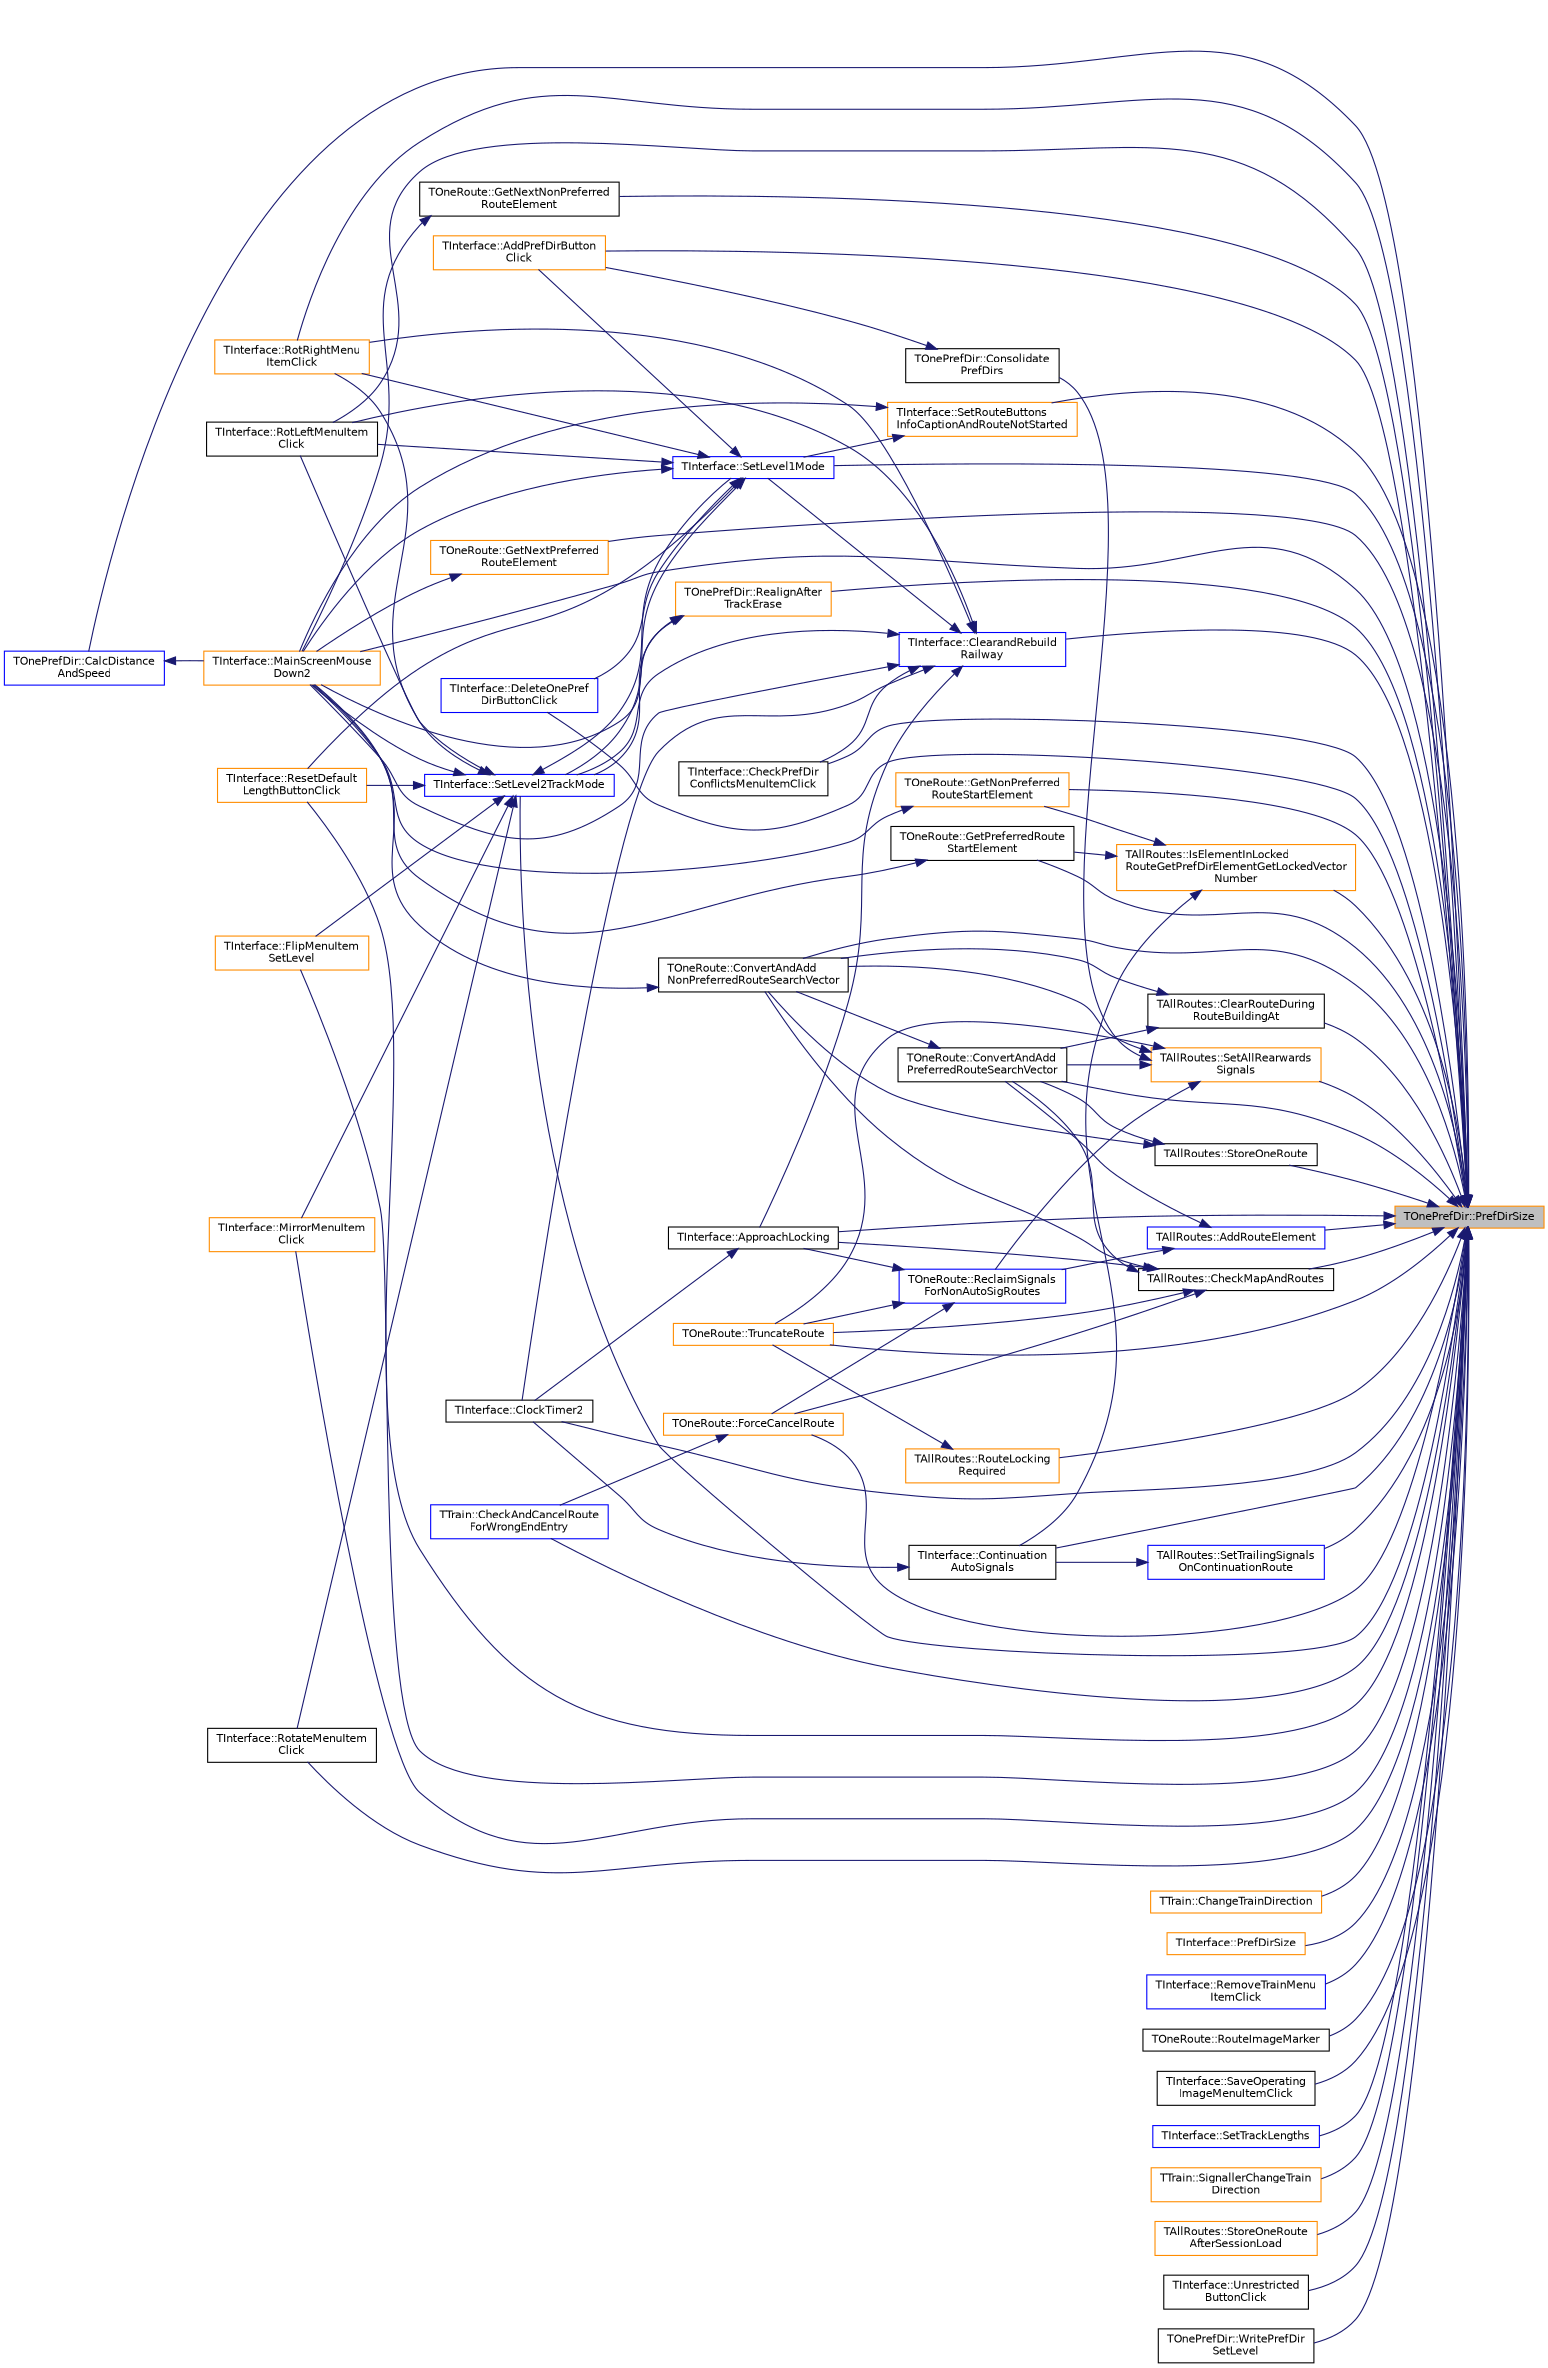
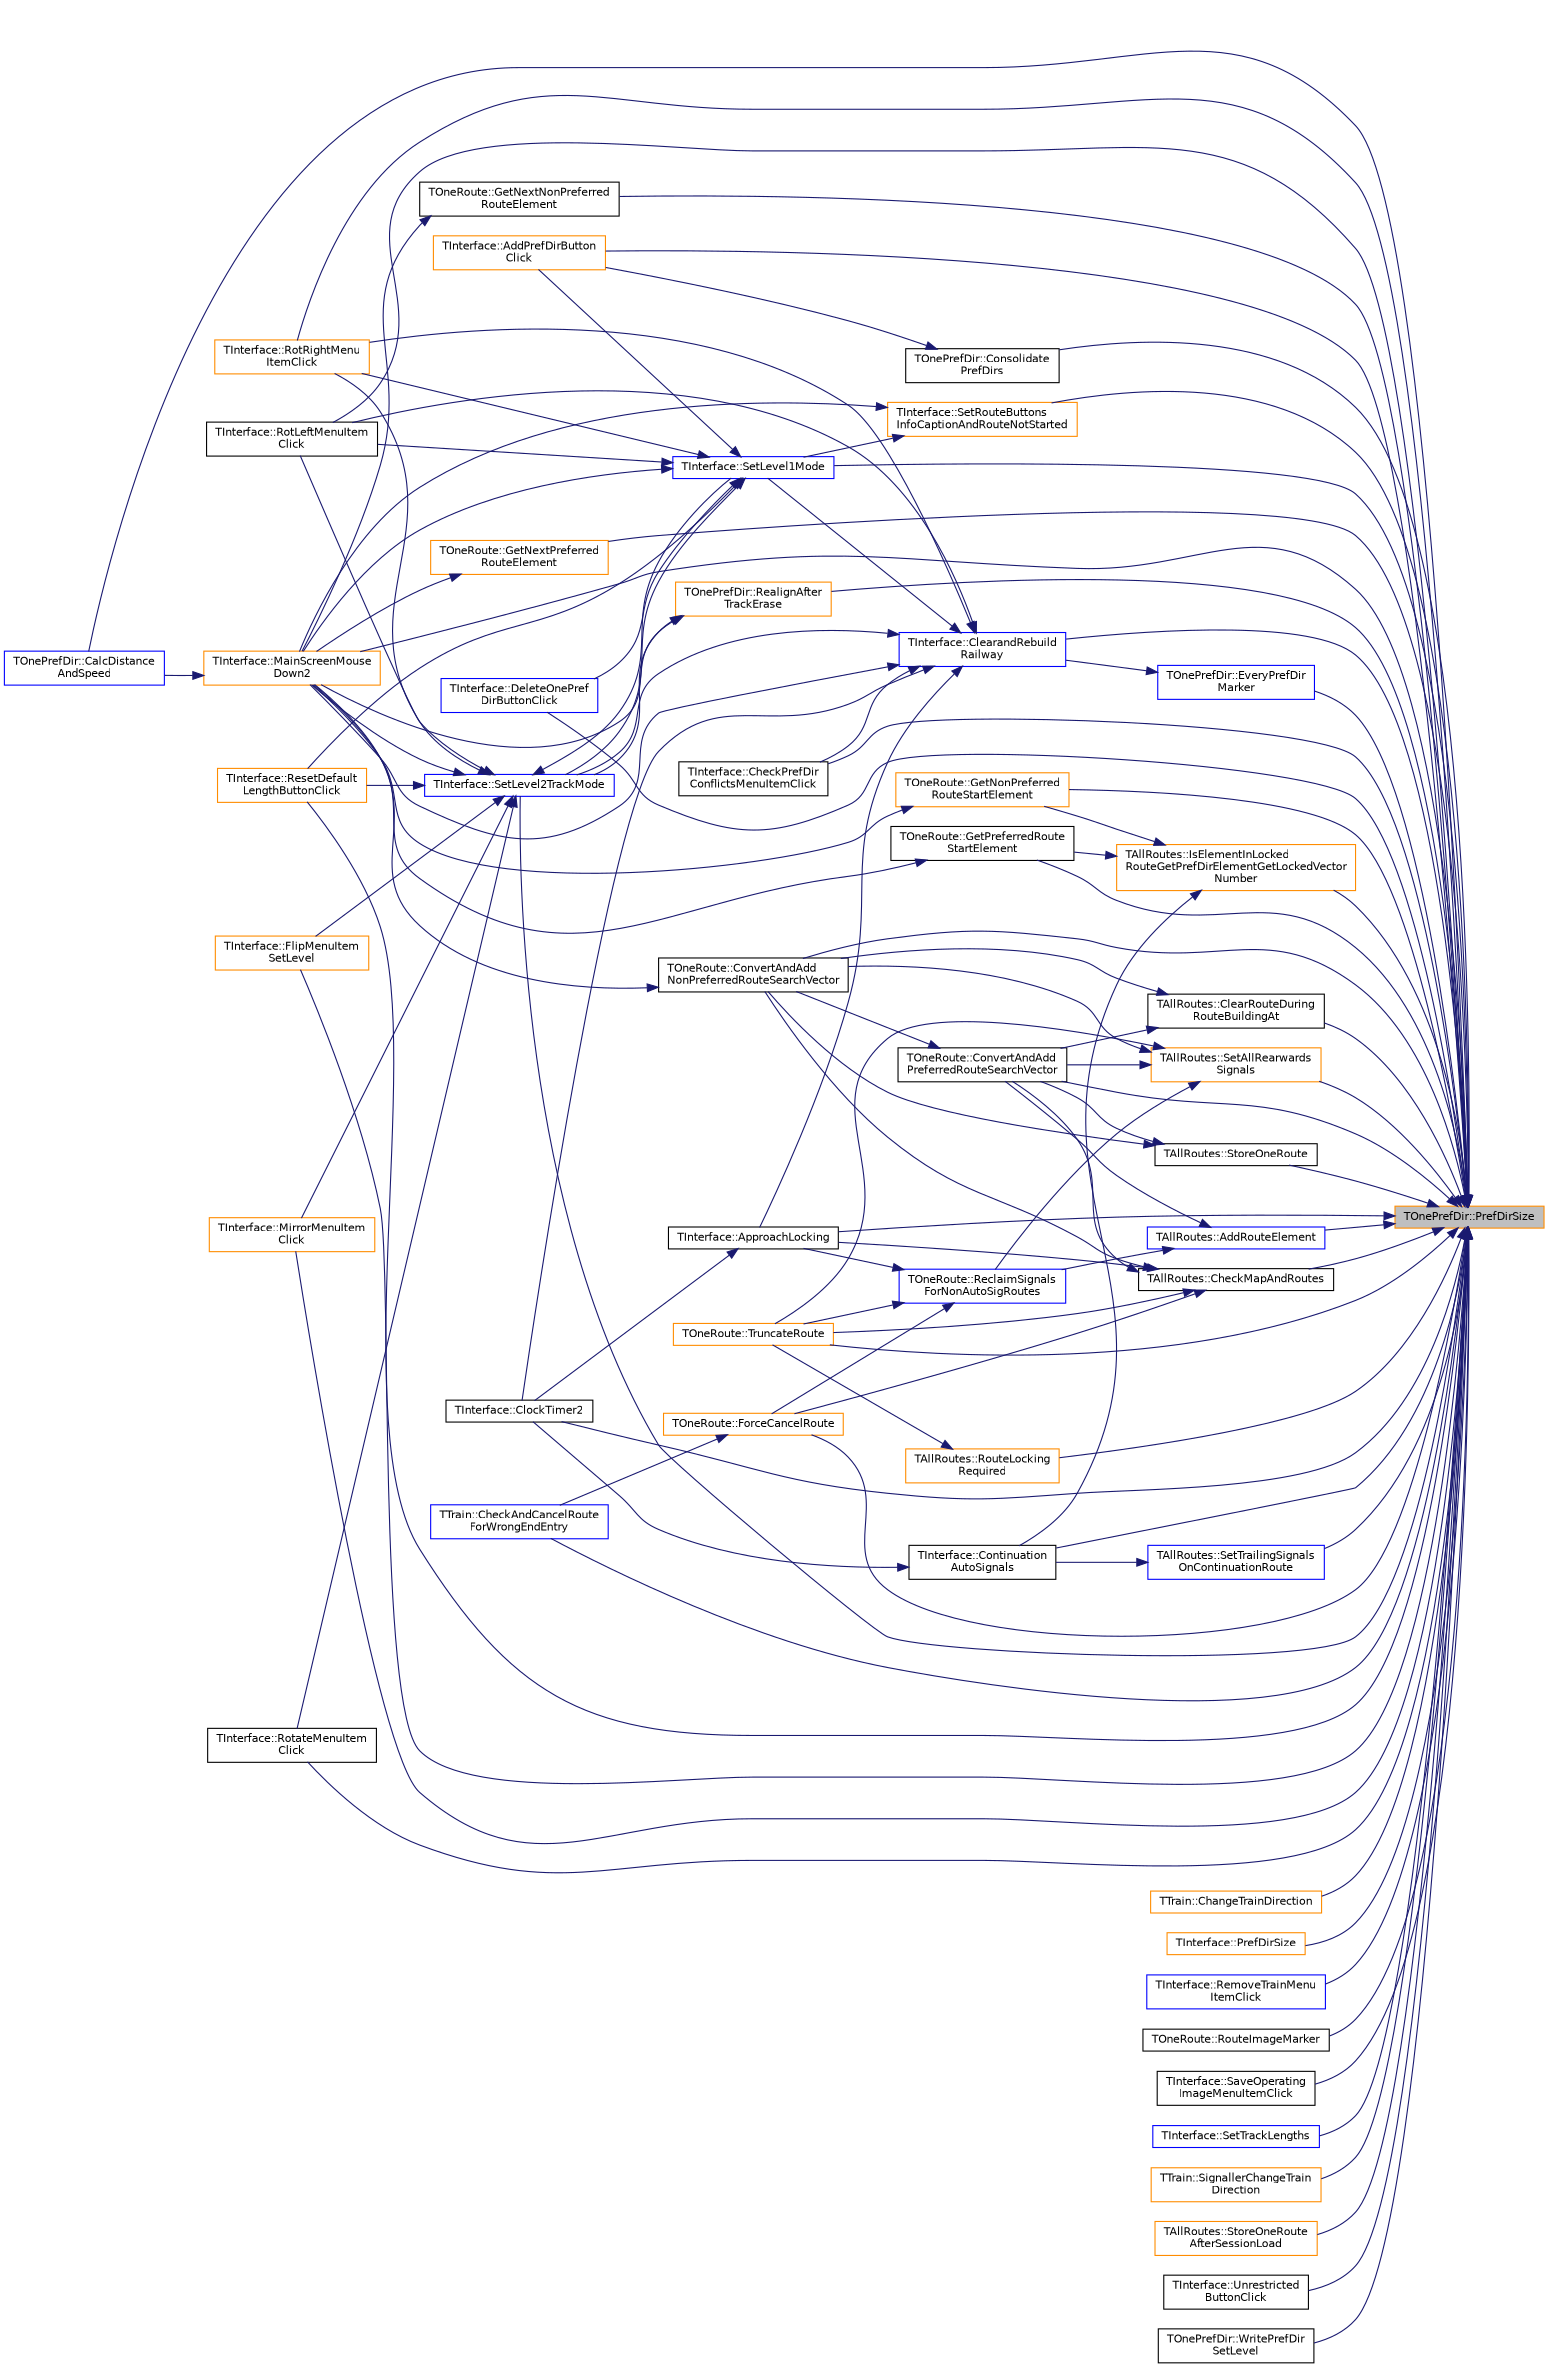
(190, 661) -> (179, 675)
none -> (1236, 682)
(1094, 737) -> (1368, 427)
